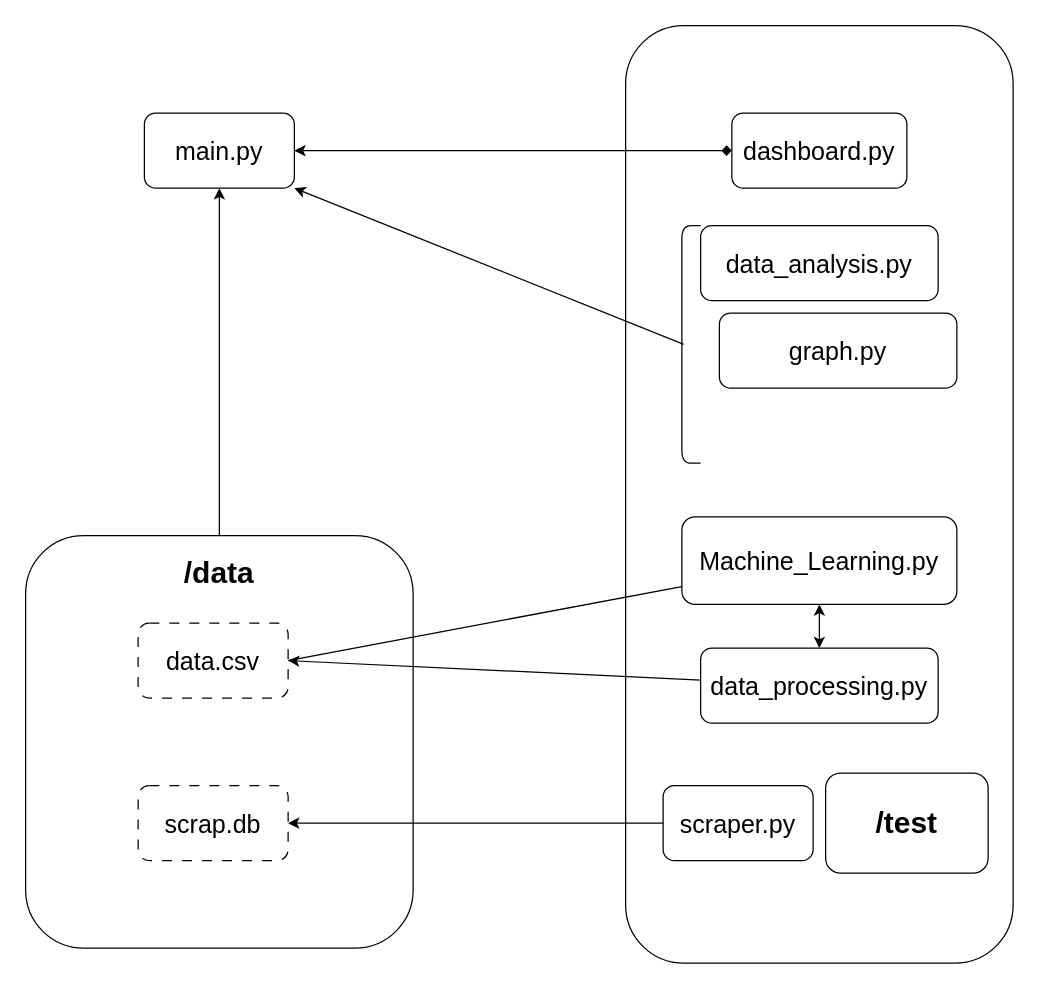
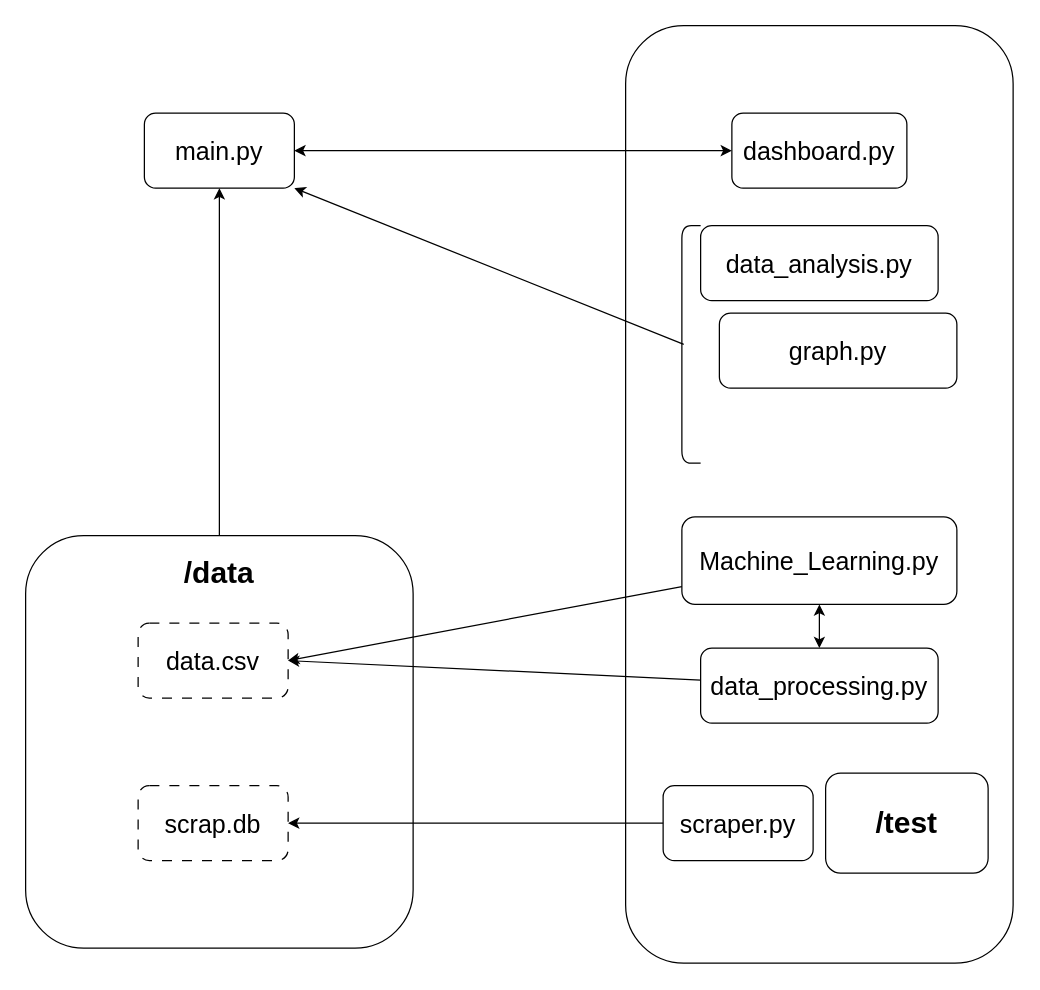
(721, 151) -> (722, 151)
(292, 660) -> (298, 659)
